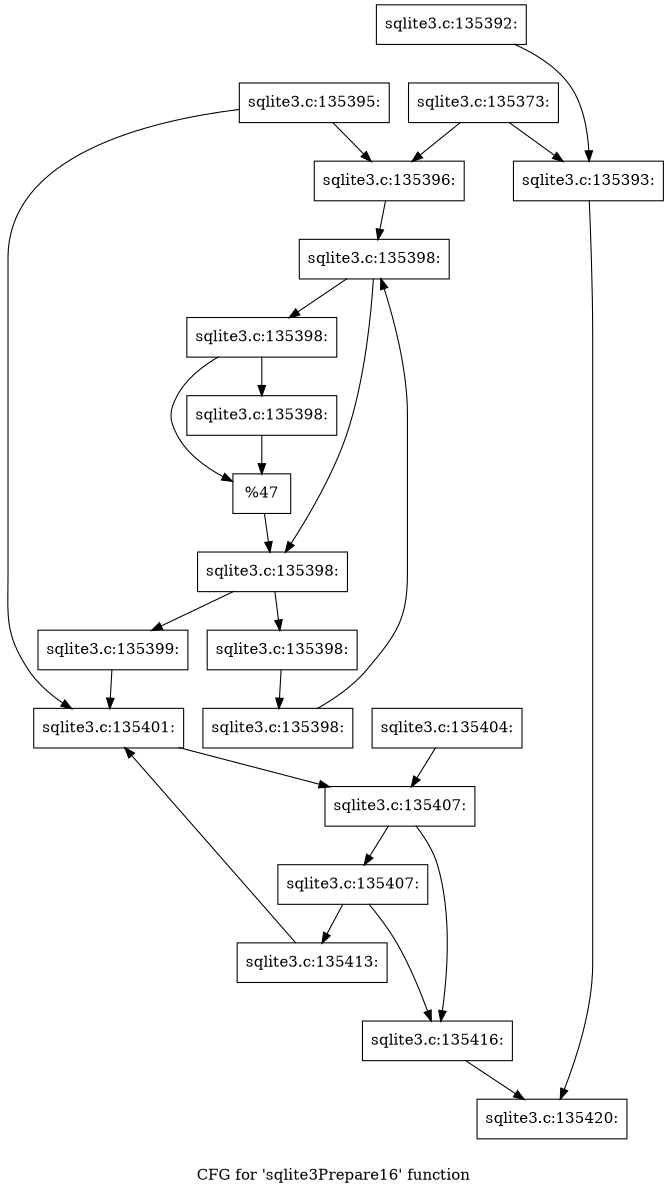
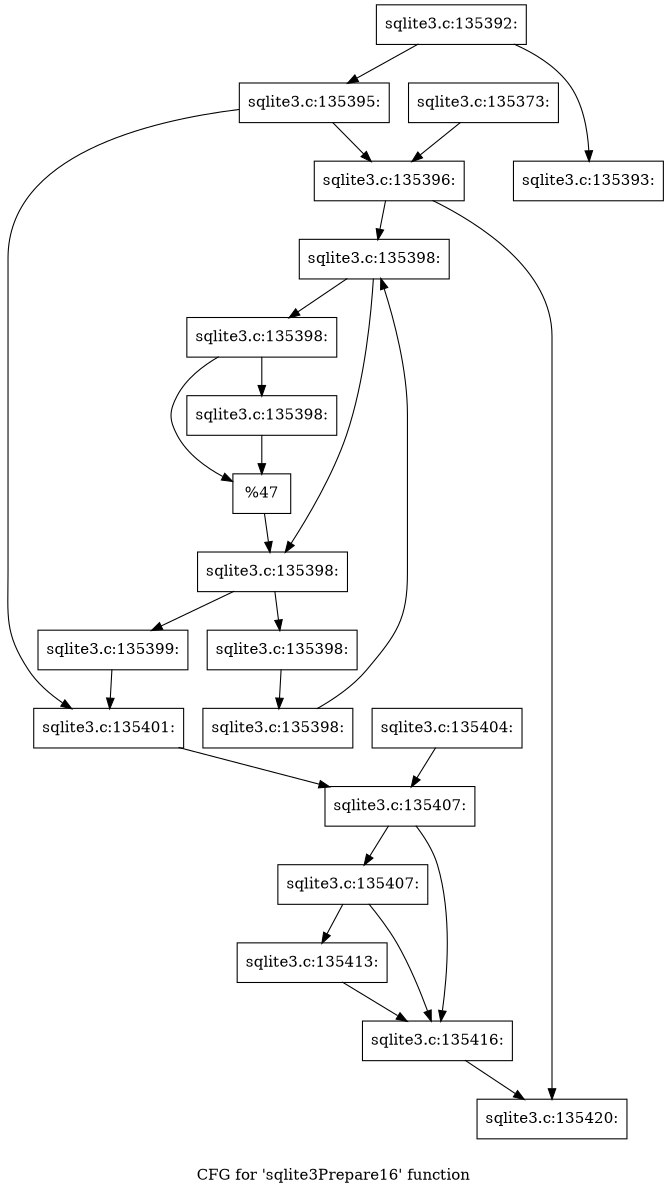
none -> (388, 61)
(532, 139) -> none
(593, 647) -> (552, 617)
(214, 849) -> (370, 999)
